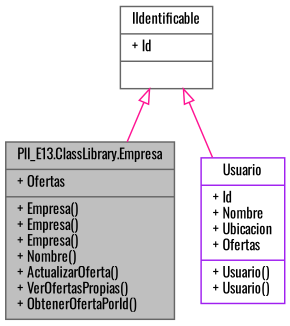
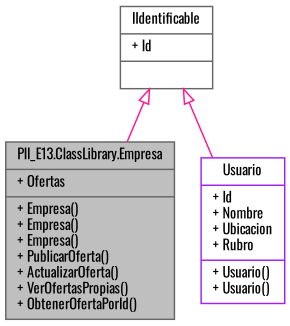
(237, 246) -> (234, 246)
(47, 257) -> (63, 257)
